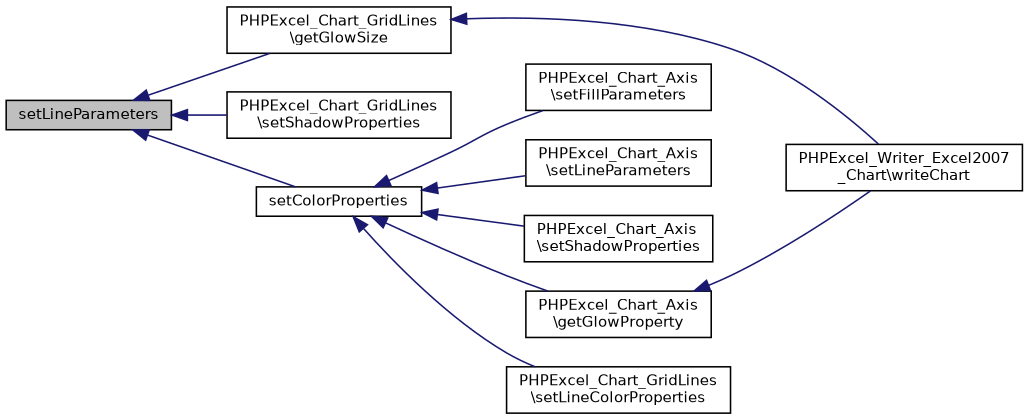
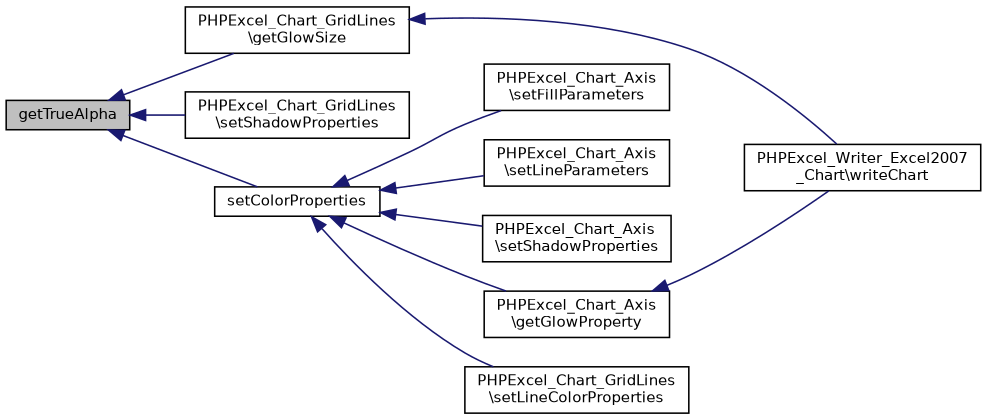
(89, 115) -> (68, 115)
